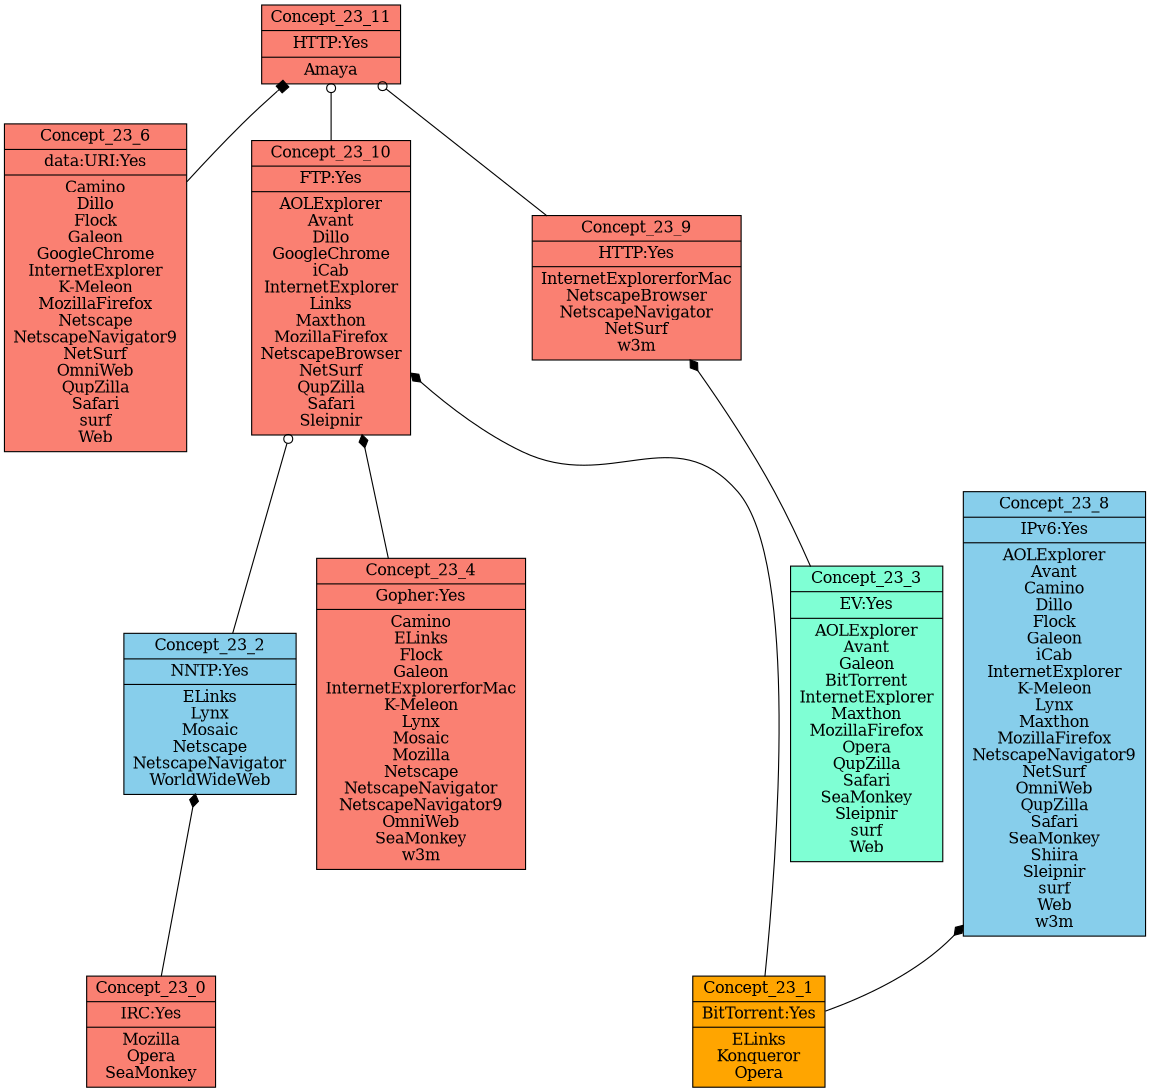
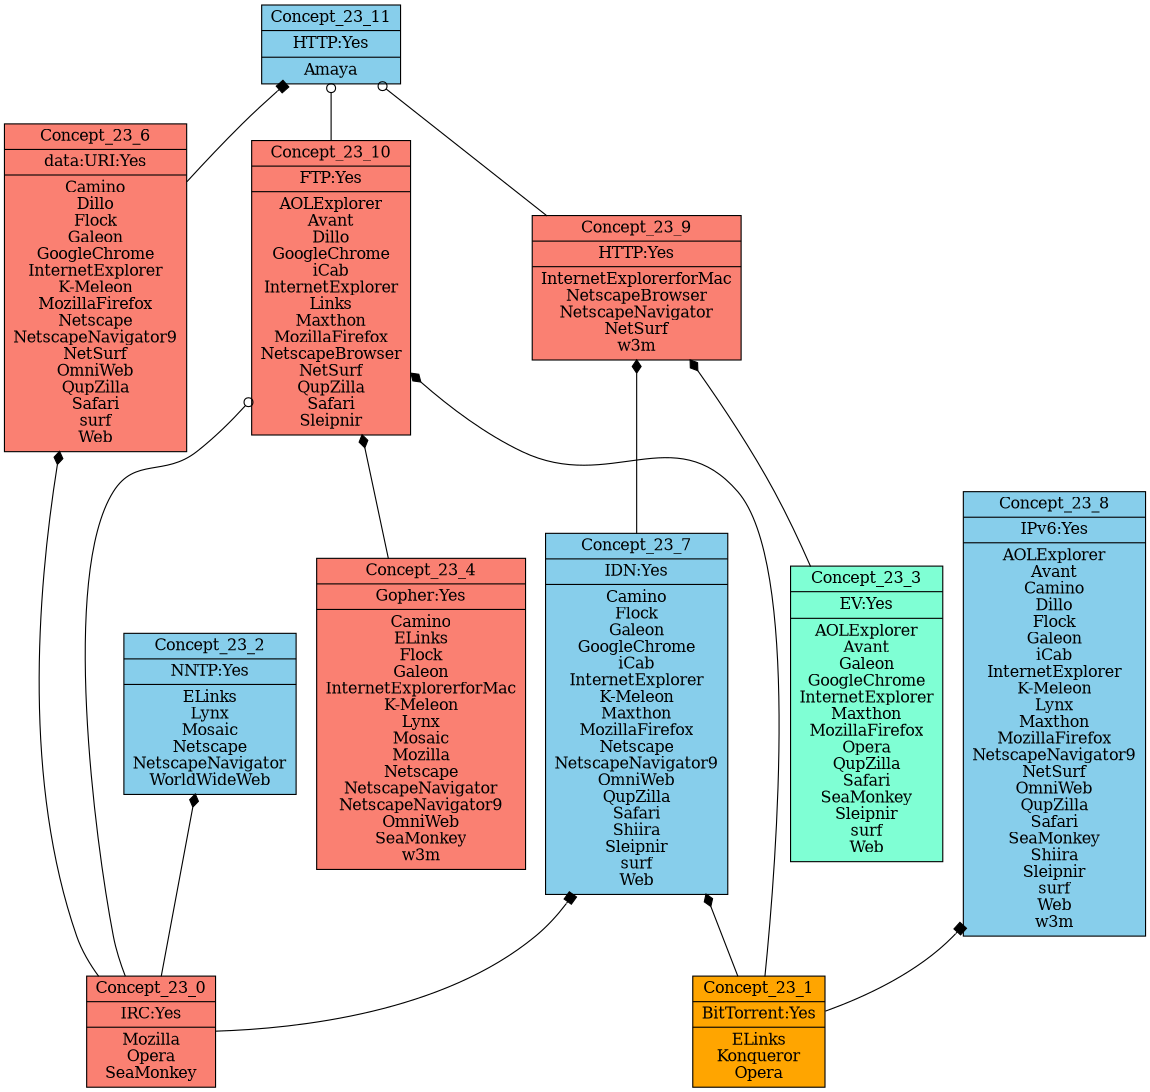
(331, 44) -> (331, 44)
(260, 538) -> (85, 653)
(867, 681) -> (867, 681)
none -> (637, 714)
none -> (40, 725)
(895, 980) -> (895, 980)
